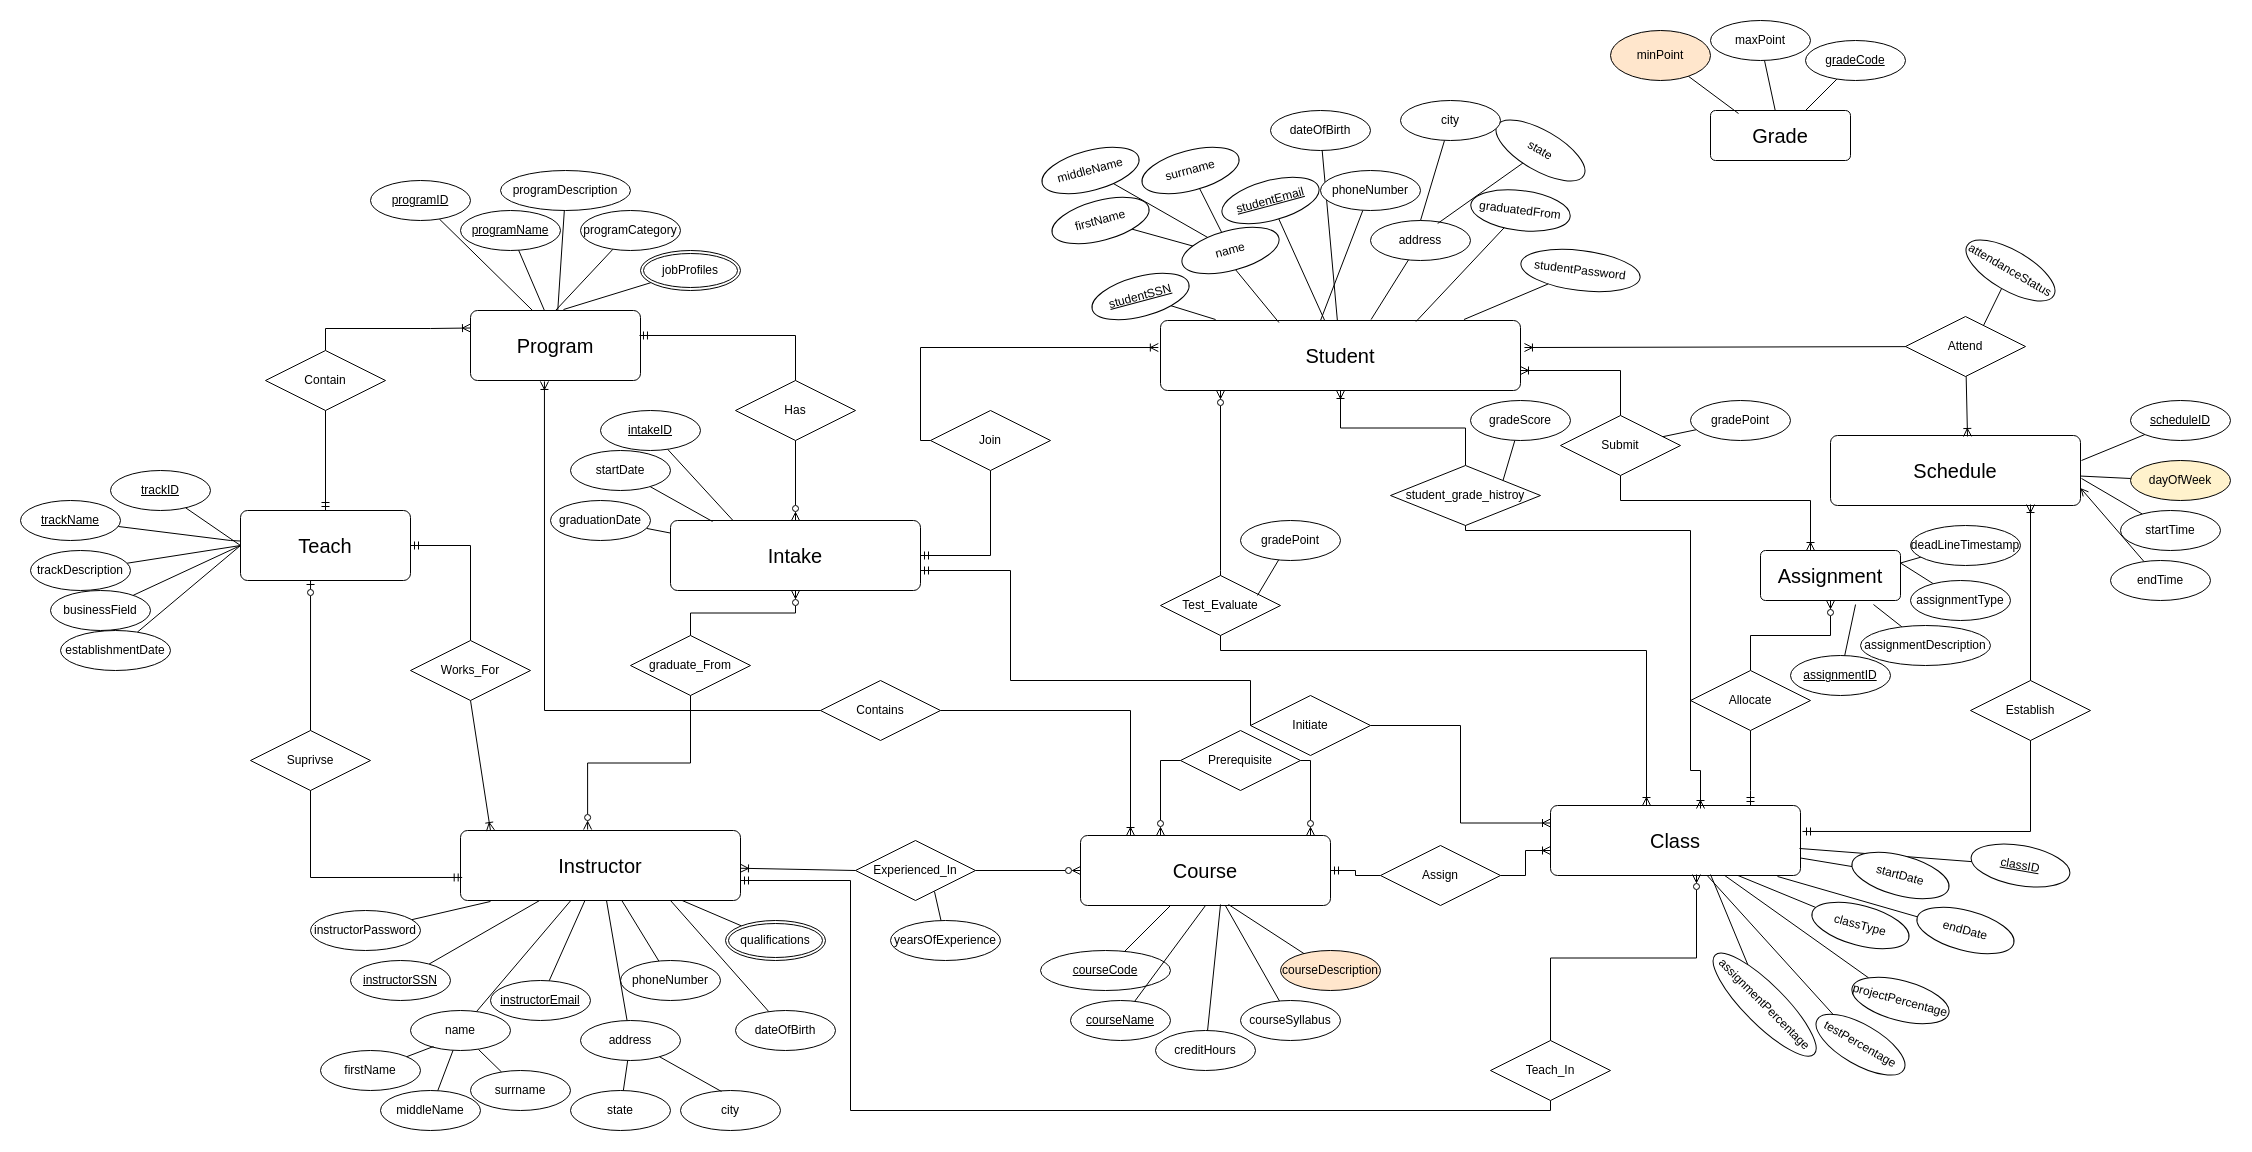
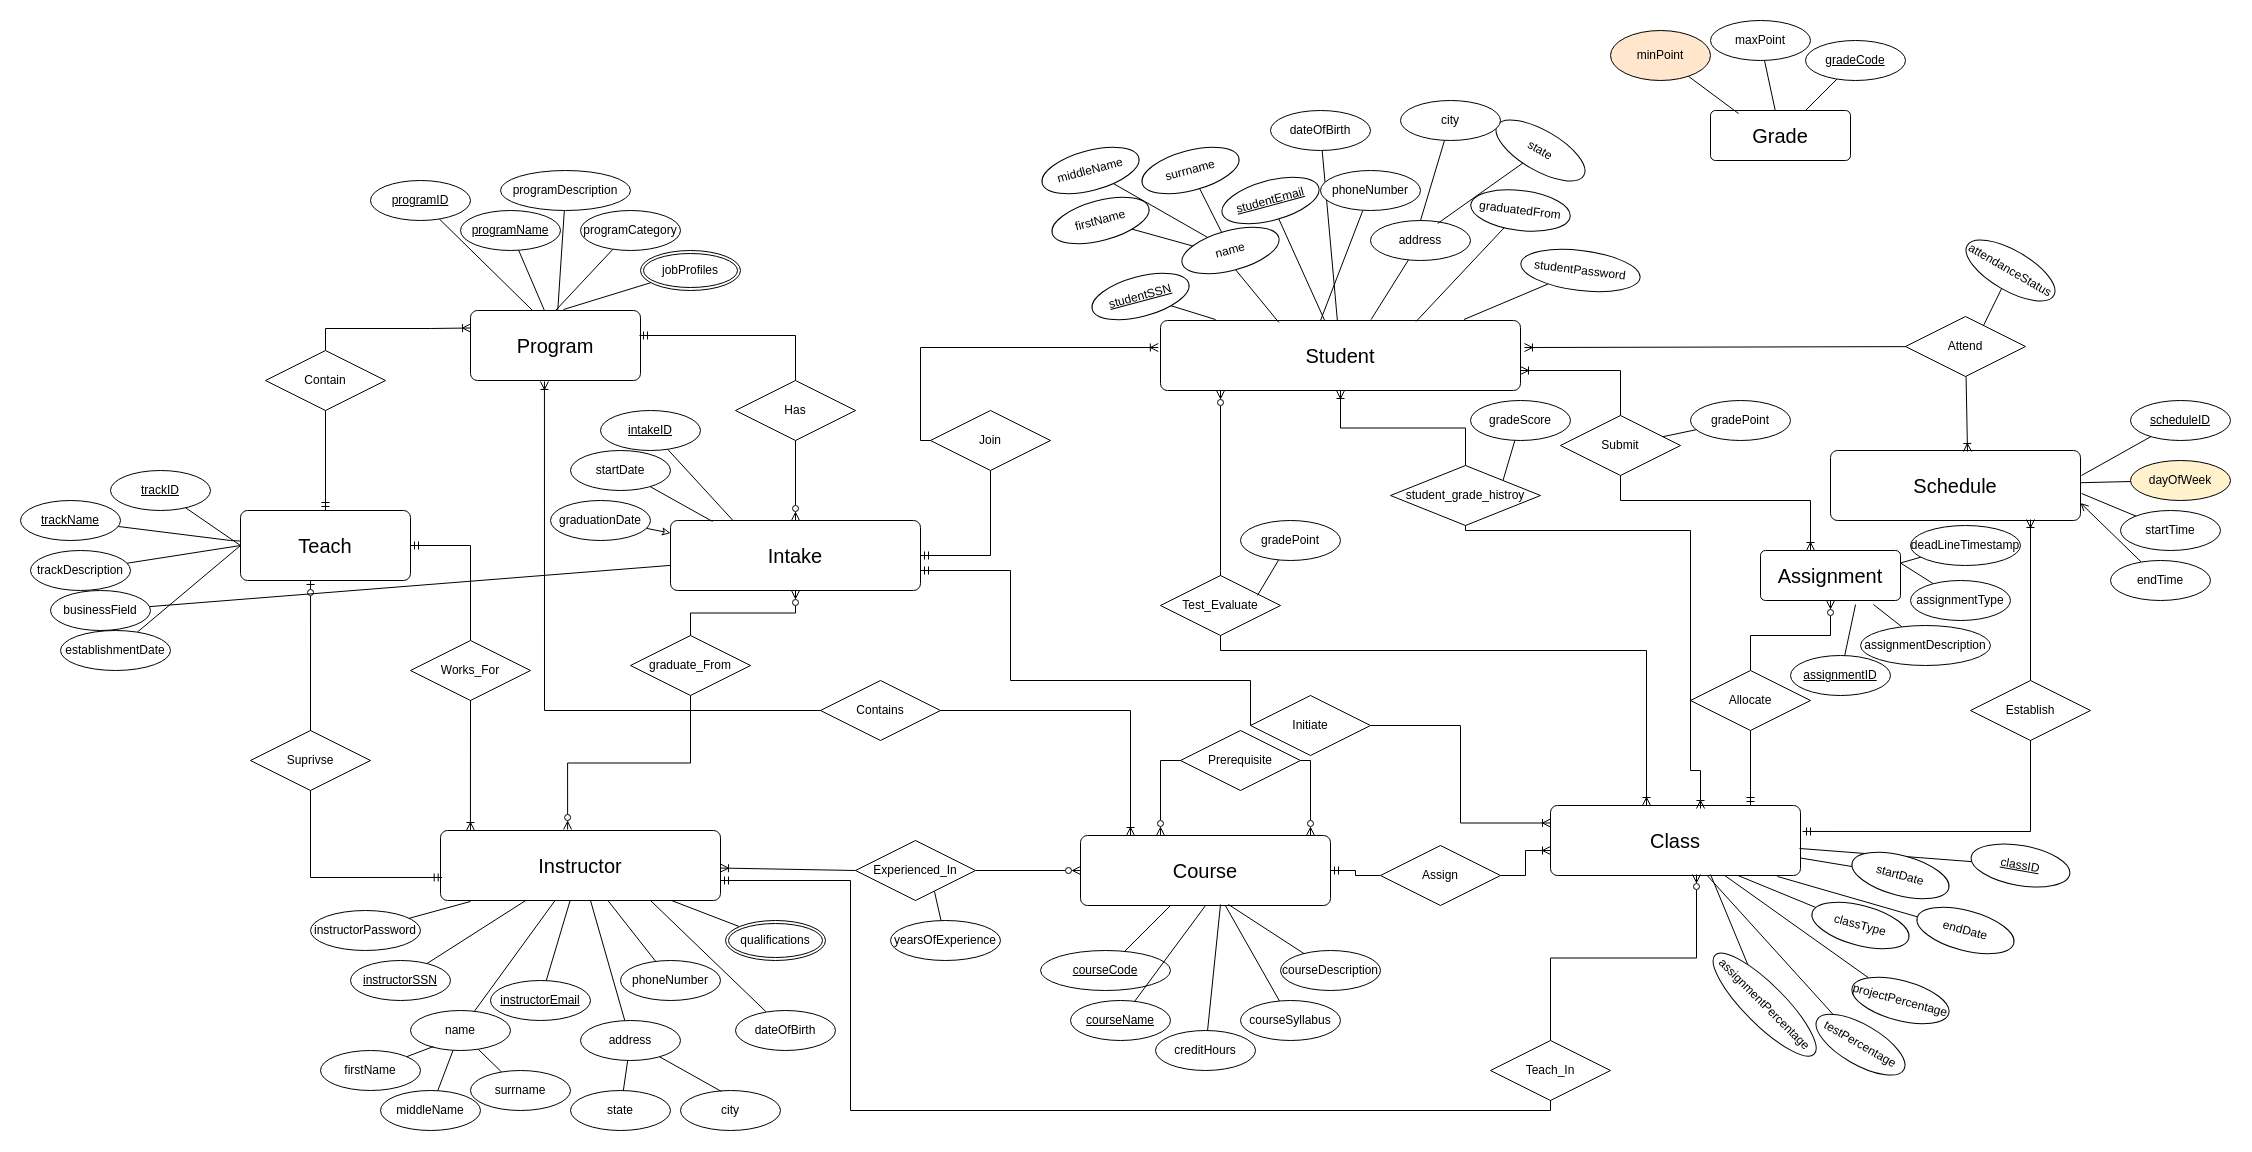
(1956, 471) -> (1956, 486)
(664, 532) -> (662, 531)
(182, 573) -> (410, 586)
(601, 866) -> (581, 866)
(1331, 971) -> (1331, 971)
